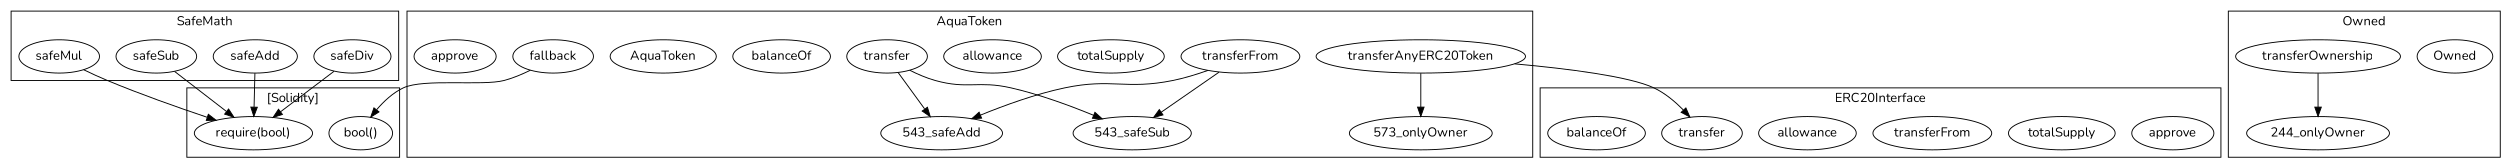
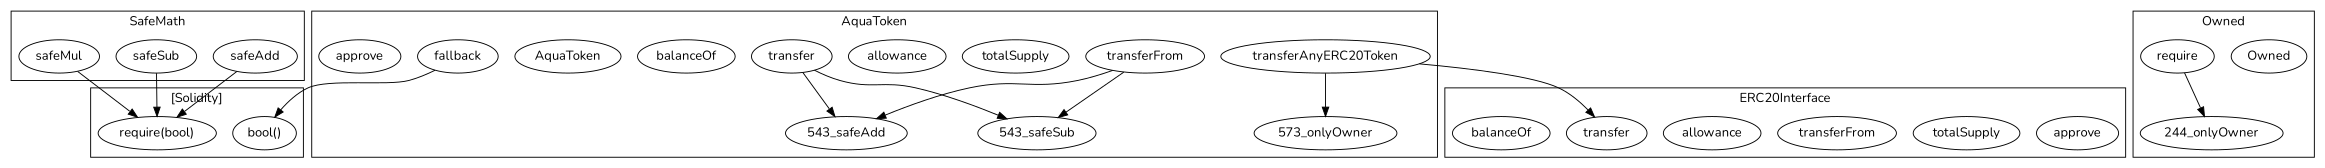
(352, 56) -> none
(2318, 56) -> (2177, 56)
